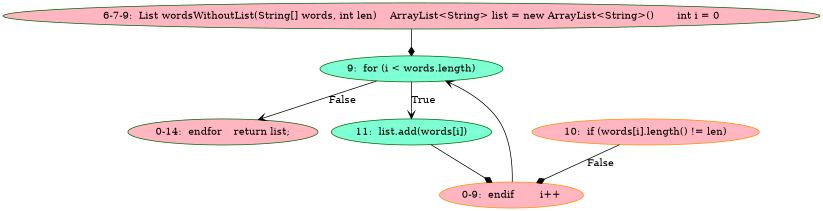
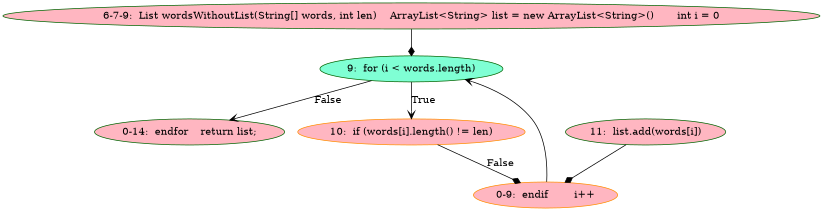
(411, 97) -> (411, 97)
(411, 132) -> (646, 132)
